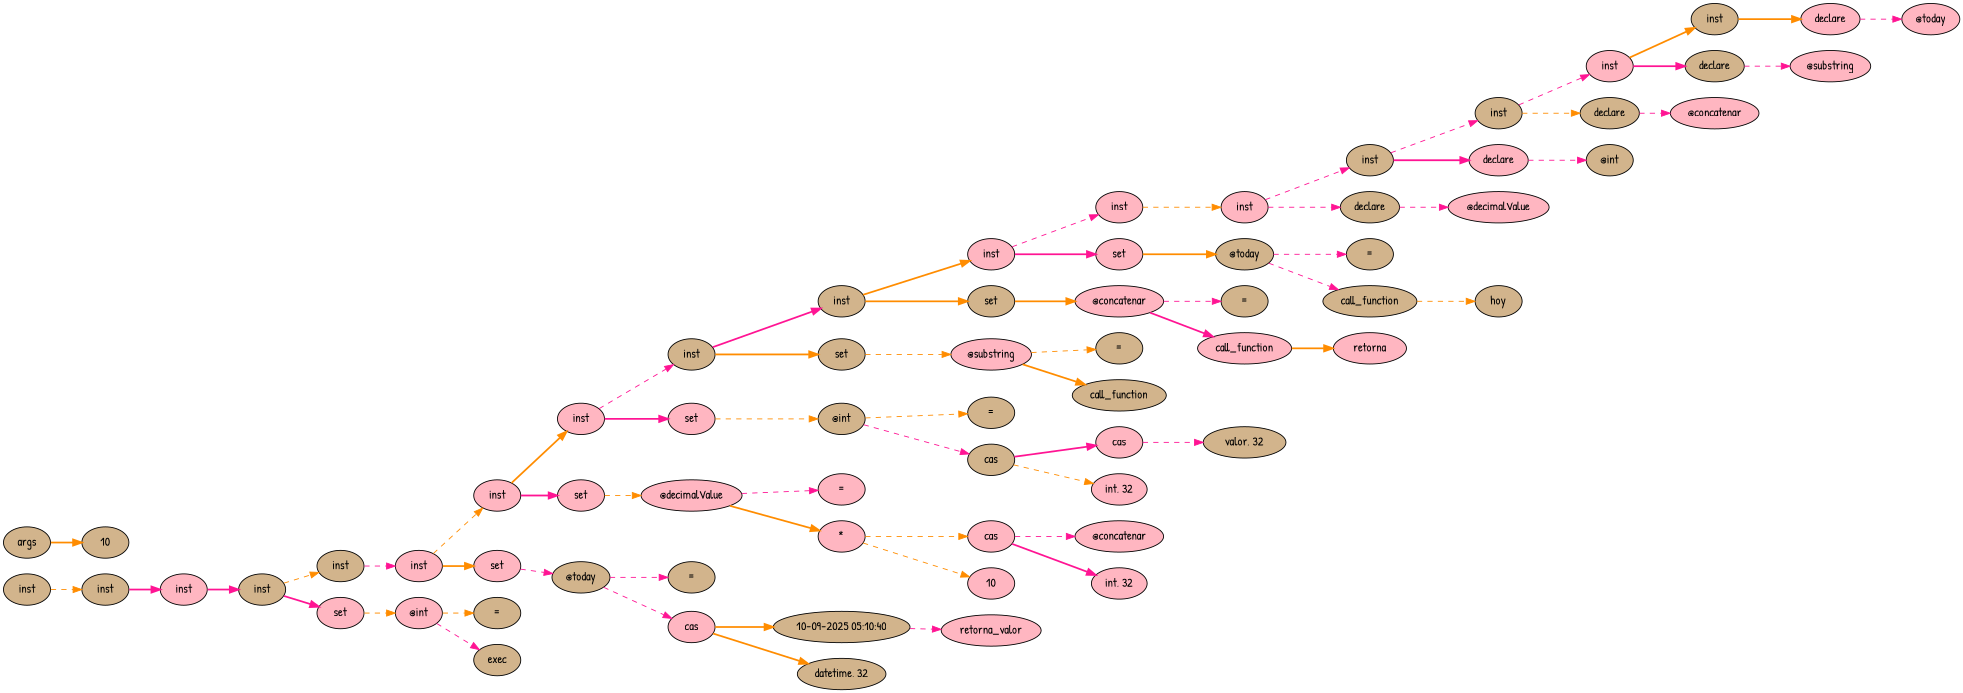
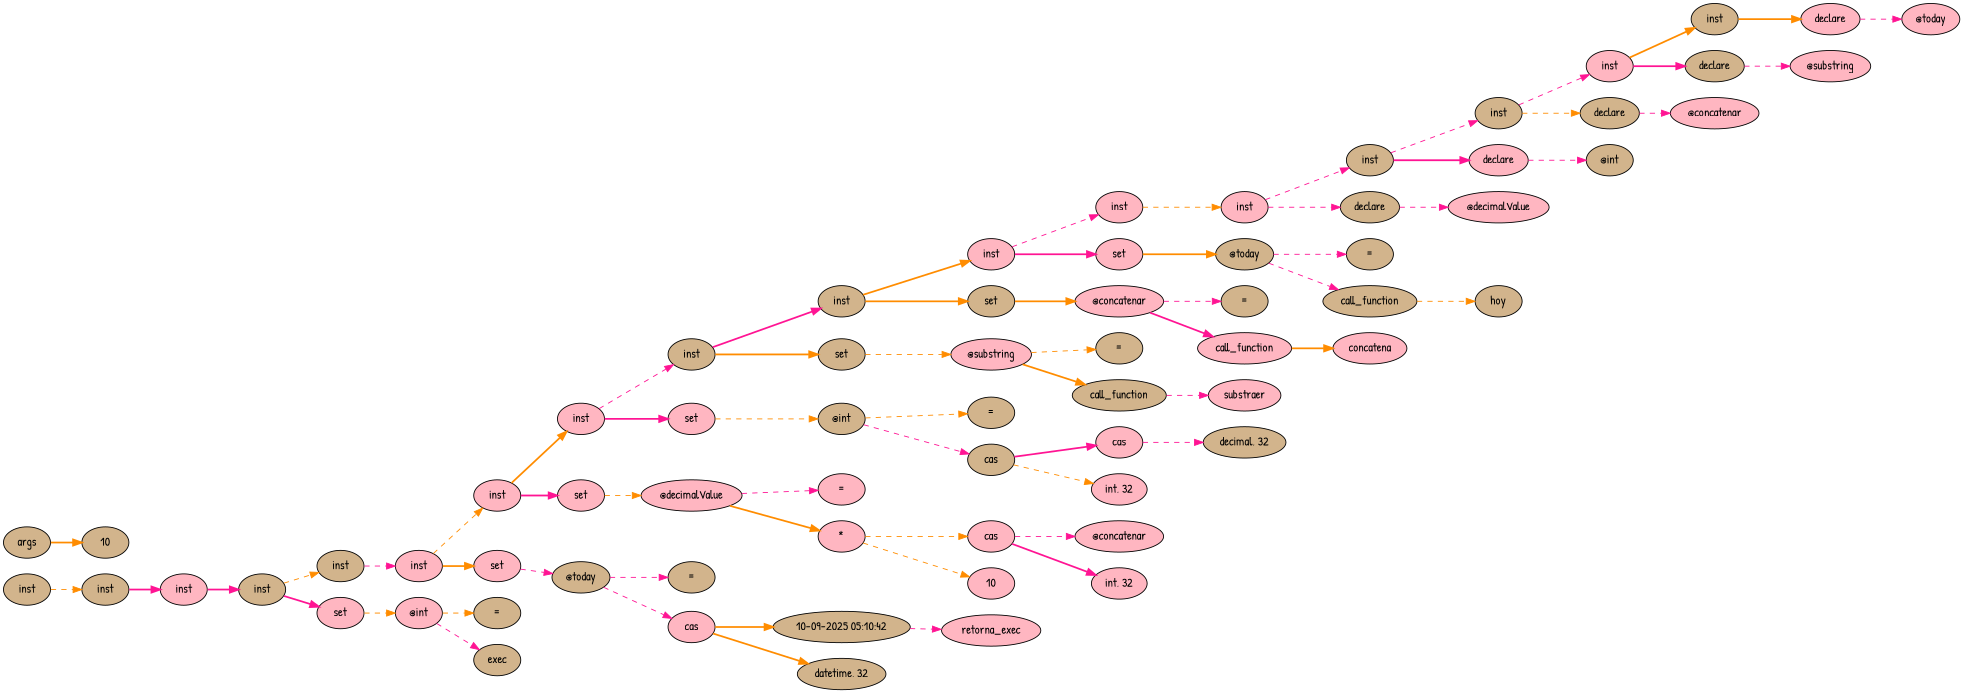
(1370, 348) -> (1370, 348)
none -> (1245, 395)
(1245, 442) -> (1245, 442)
(842, 627) -> (842, 627)
(991, 630) -> (991, 630)
